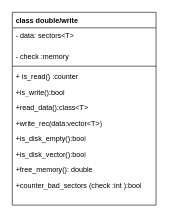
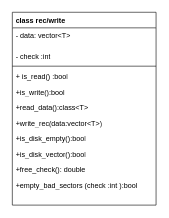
(48, 21) -> (43, 21)
(49, 36) -> (47, 36)
(43, 57) -> (36, 57)
(52, 77) -> (45, 77)
(57, 171) -> (55, 171)
(85, 191) -> (84, 186)
